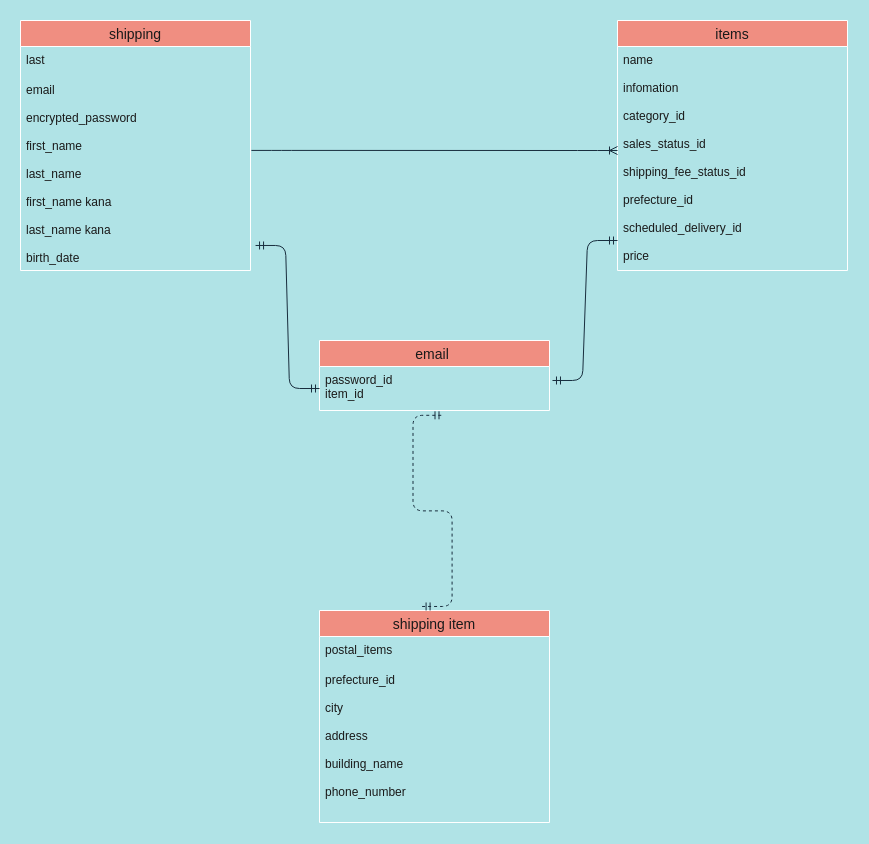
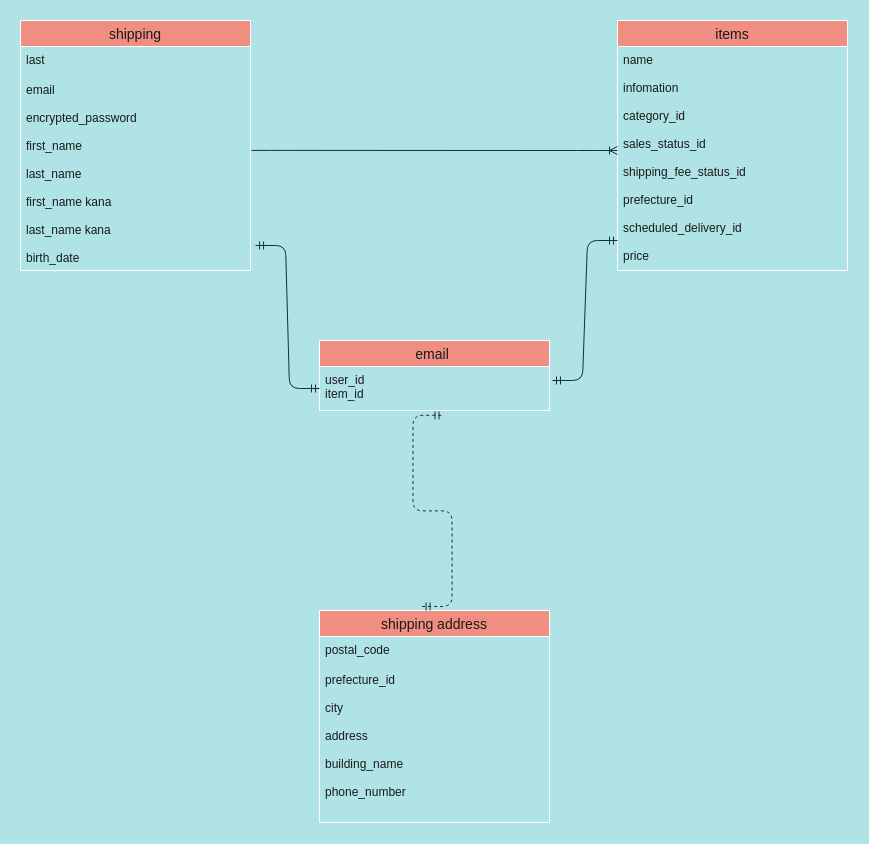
(360, 380) -> (347, 380)
(434, 624) -> (434, 624)
(362, 650) -> (360, 650)
